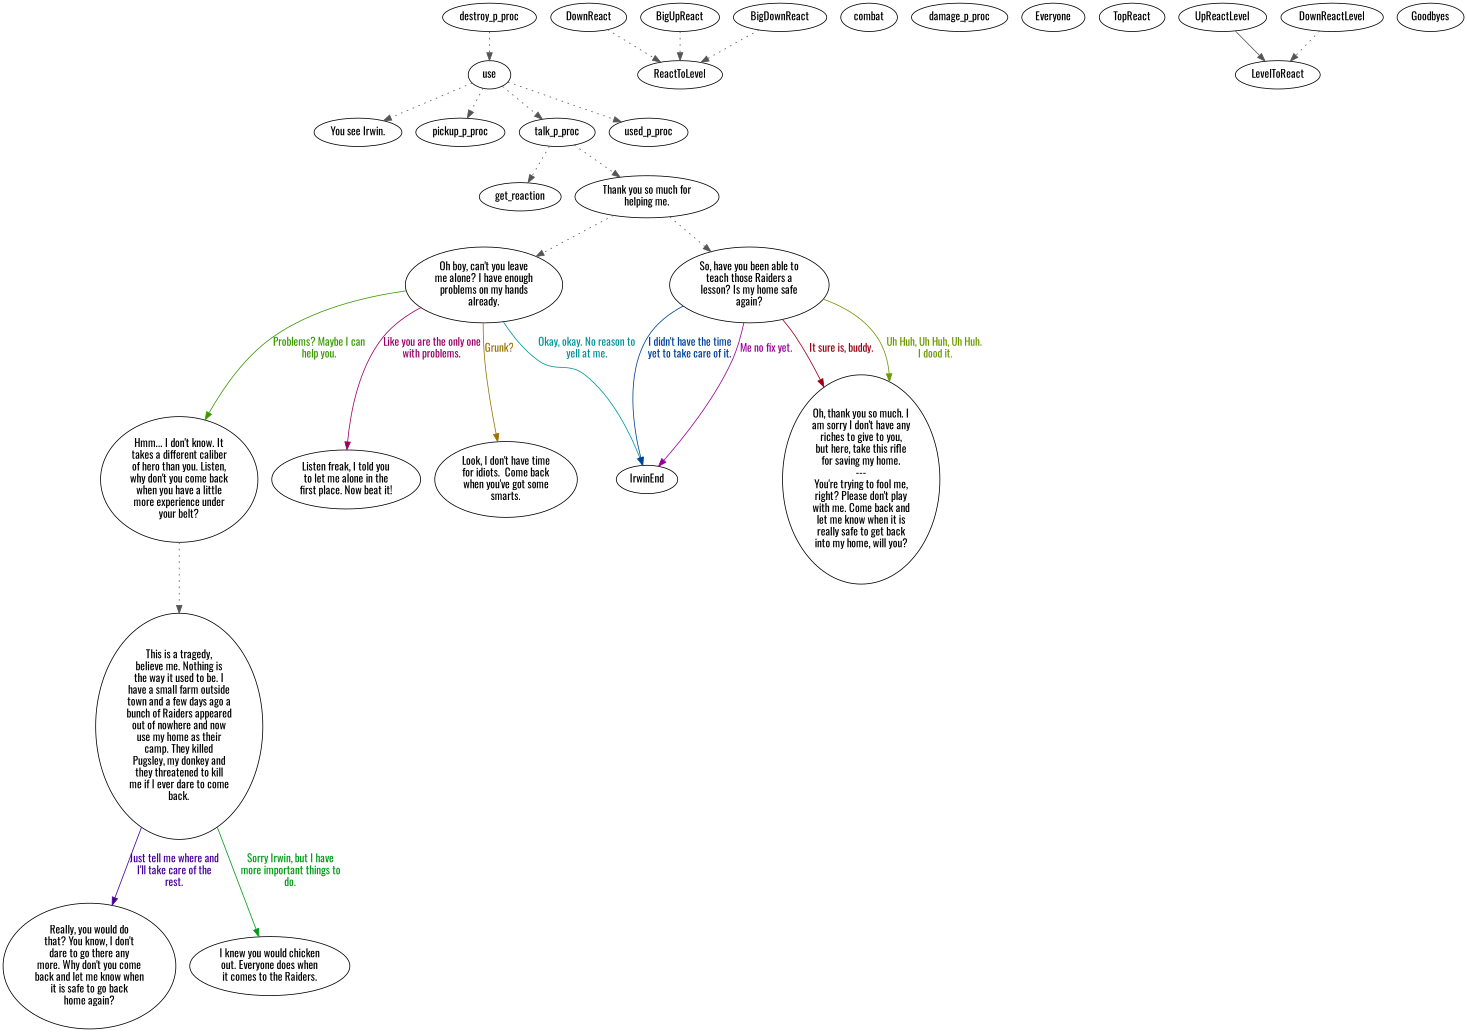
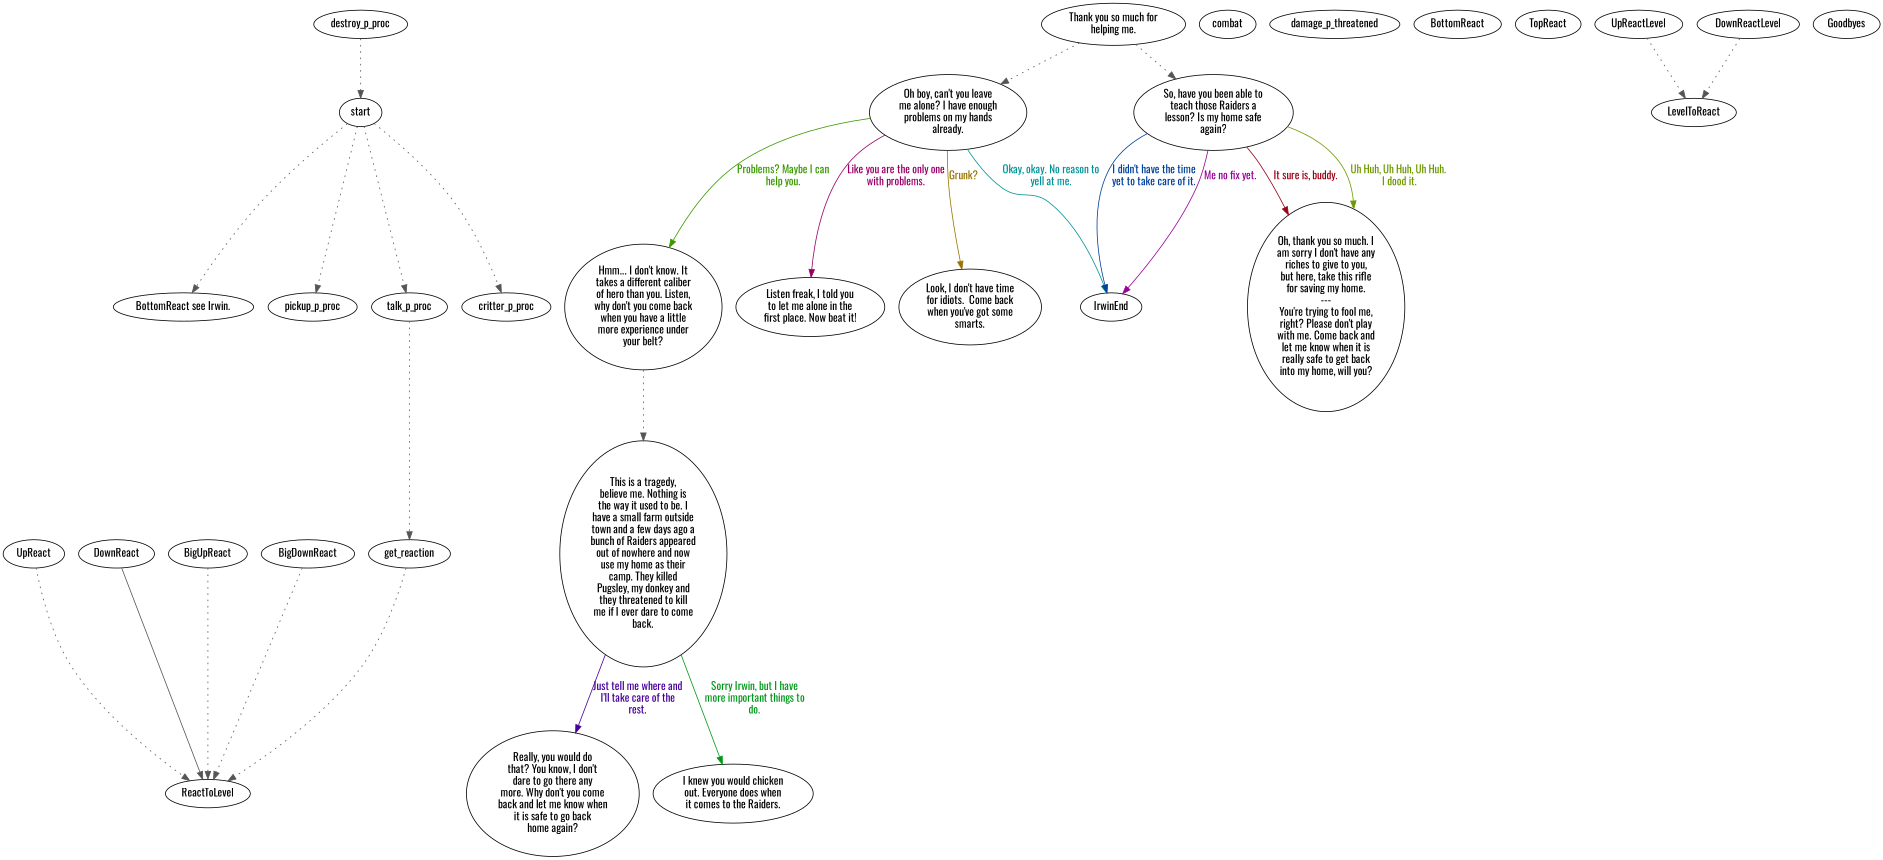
(960, 17) -> (1335, 24)
(1053, 17) -> (1458, 24)
(1247, 43) -> (1664, 65)
(631, 44) -> (161, 670)
(490, 75) -> (361, 112)
(358, 132) -> (183, 307)
(649, 132) -> (506, 307)
(594, 159) -> none
none -> (34, 554)
none -> (342, 690)
